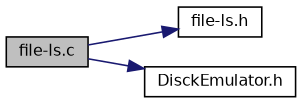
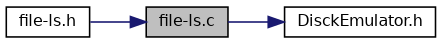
(125, 38) -> (110, 22)
